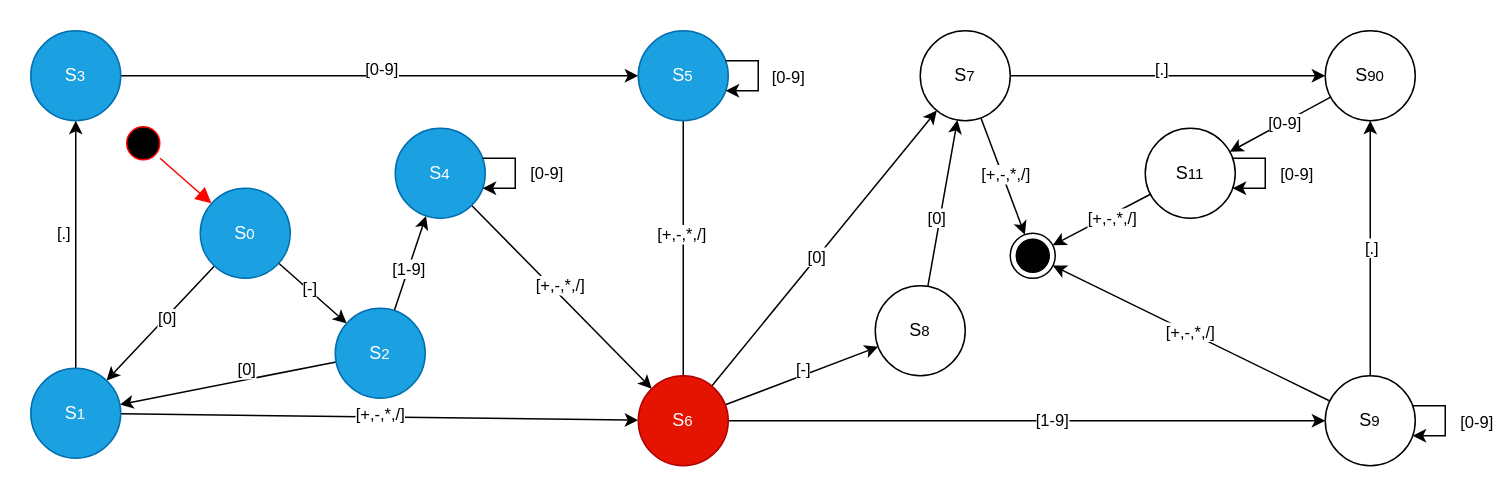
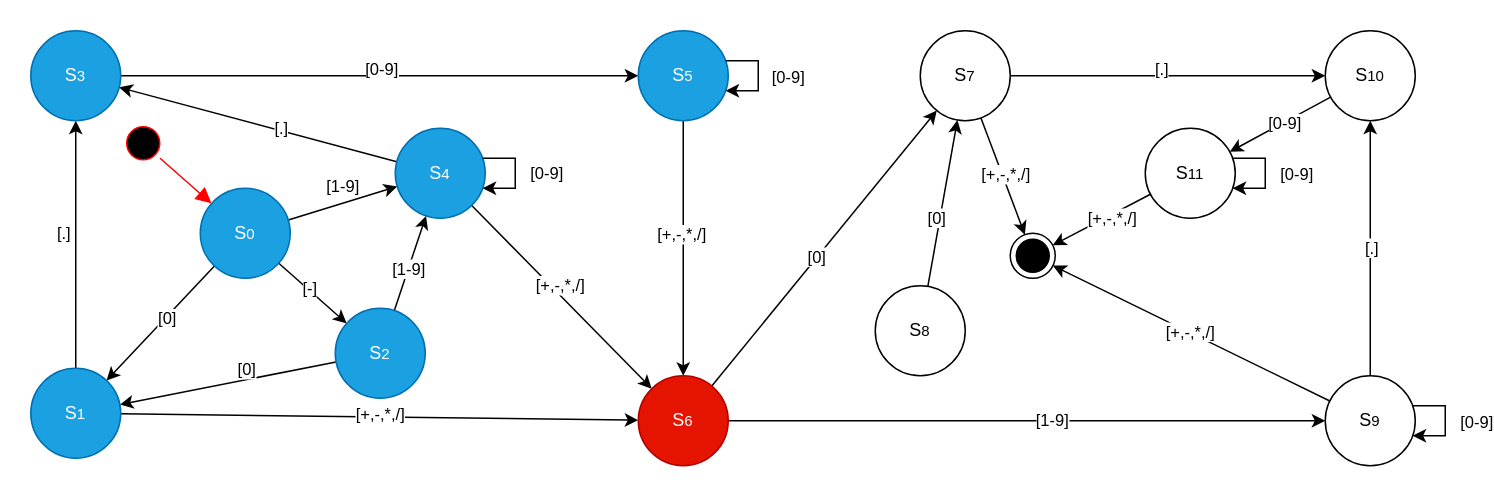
(1370, 76) -> (1370, 76)
none -> (263, 126)
none -> (338, 205)
(683, 368) -> (683, 364)
(797, 378) -> none
